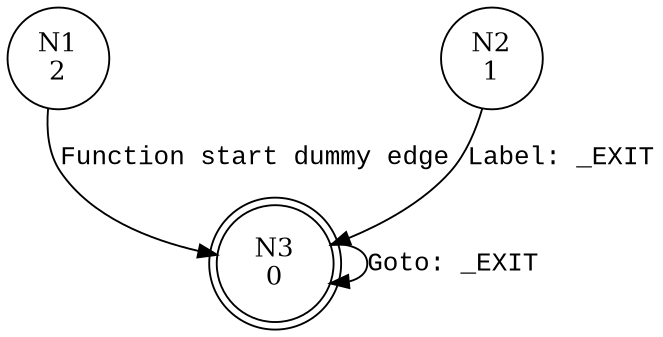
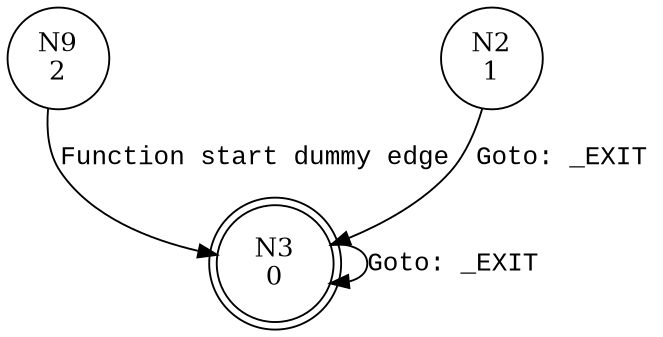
(58, 58) -> (58, 58)
(562, 157) -> (562, 157)
